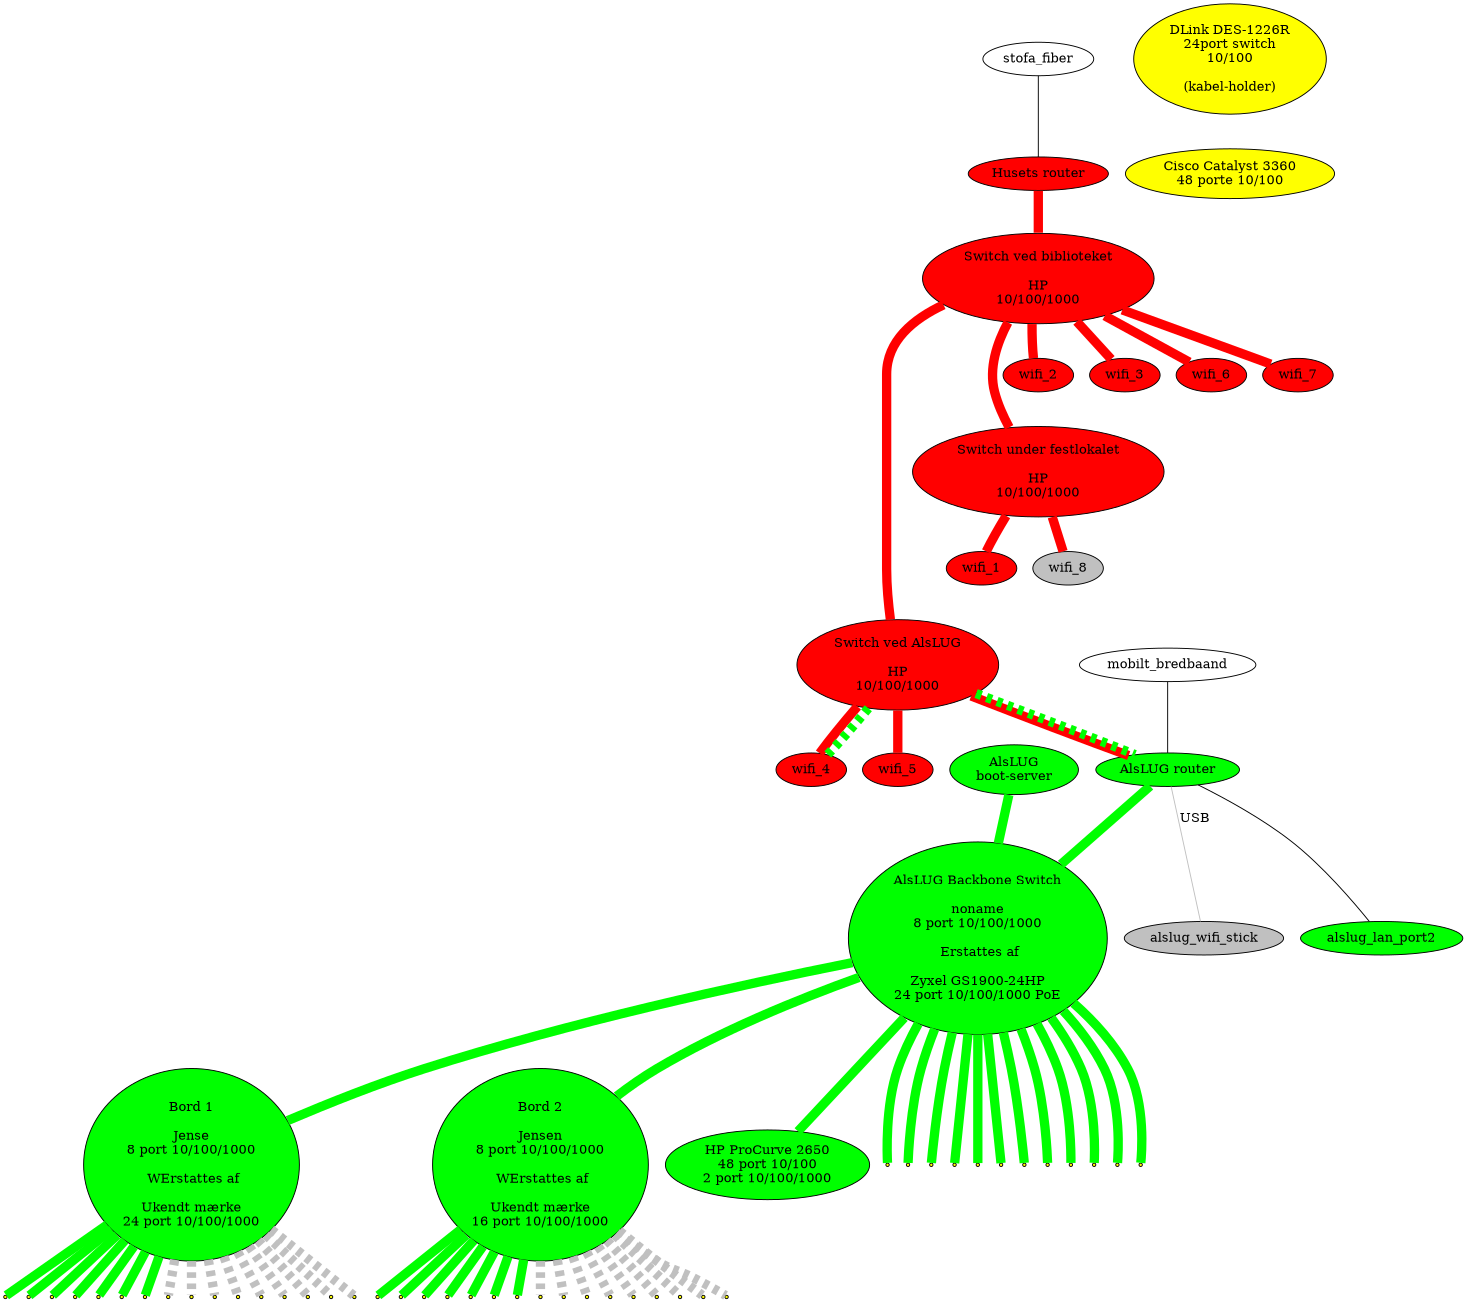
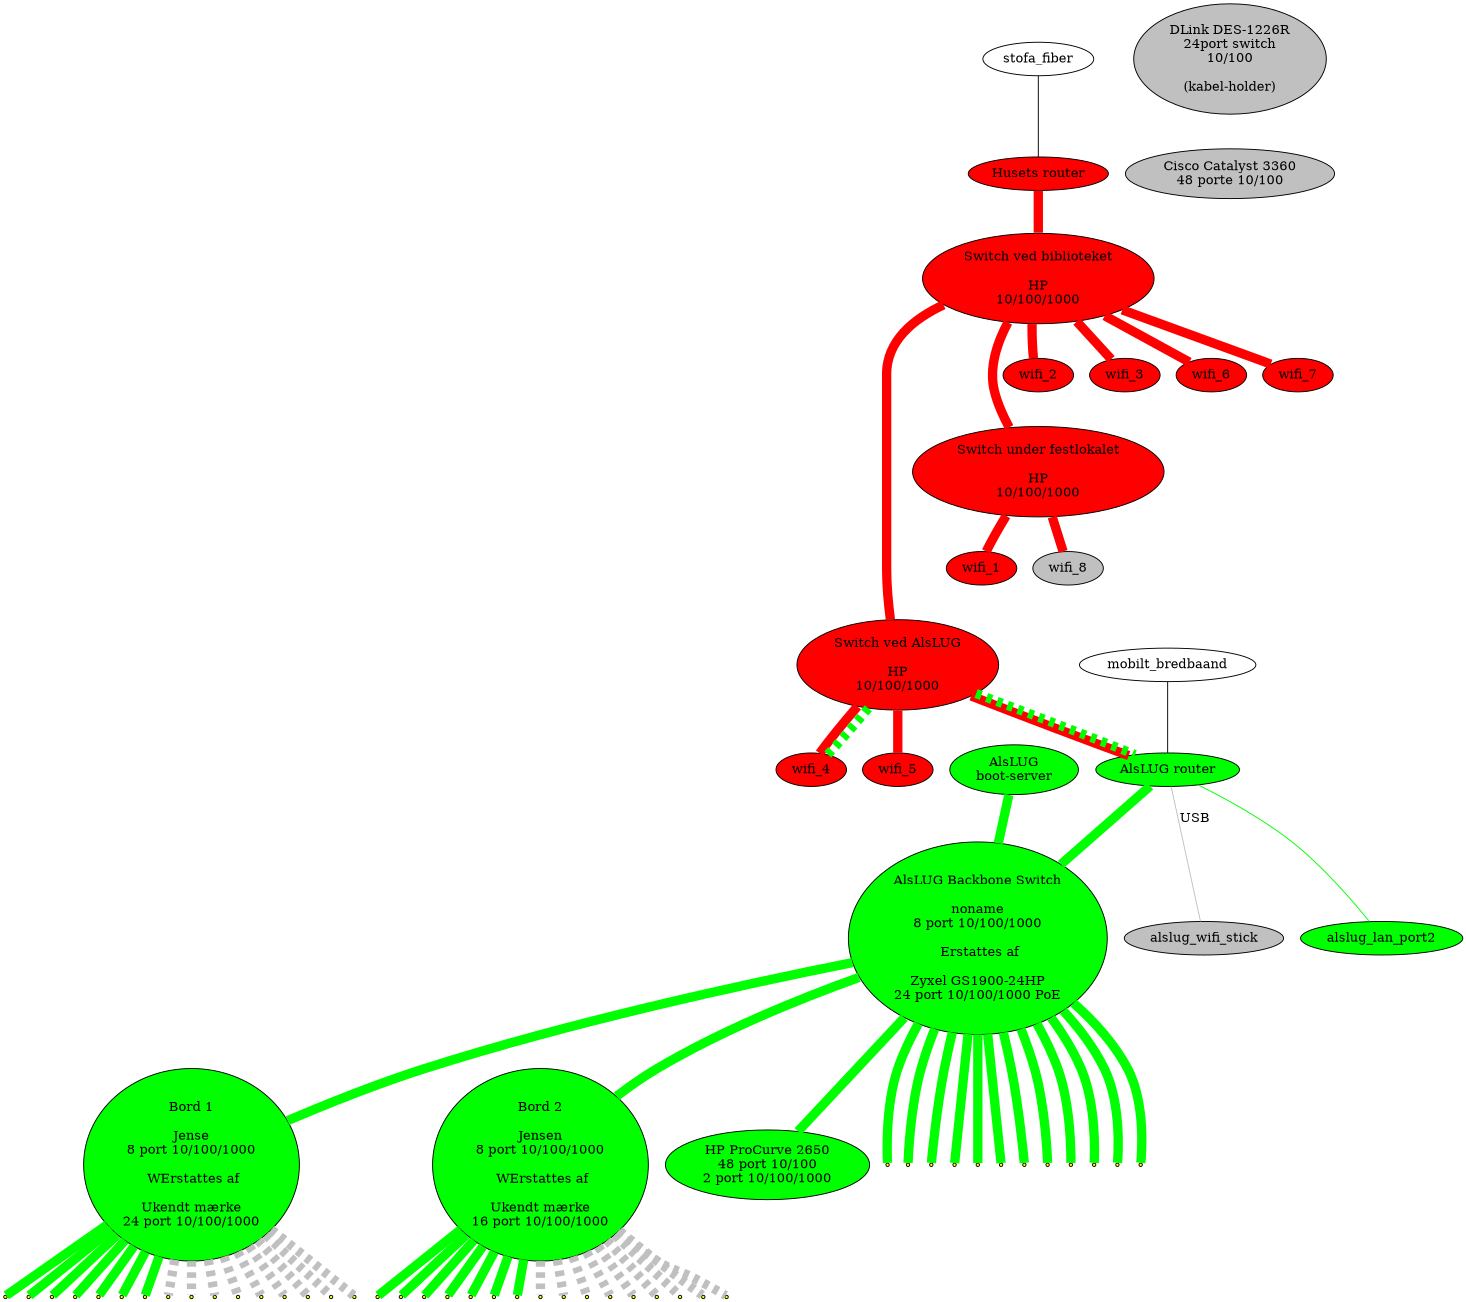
(1230, 59) -> (1230, 59)
(1230, 174) -> (1230, 174)
(1292, 842) -> (1292, 842)
